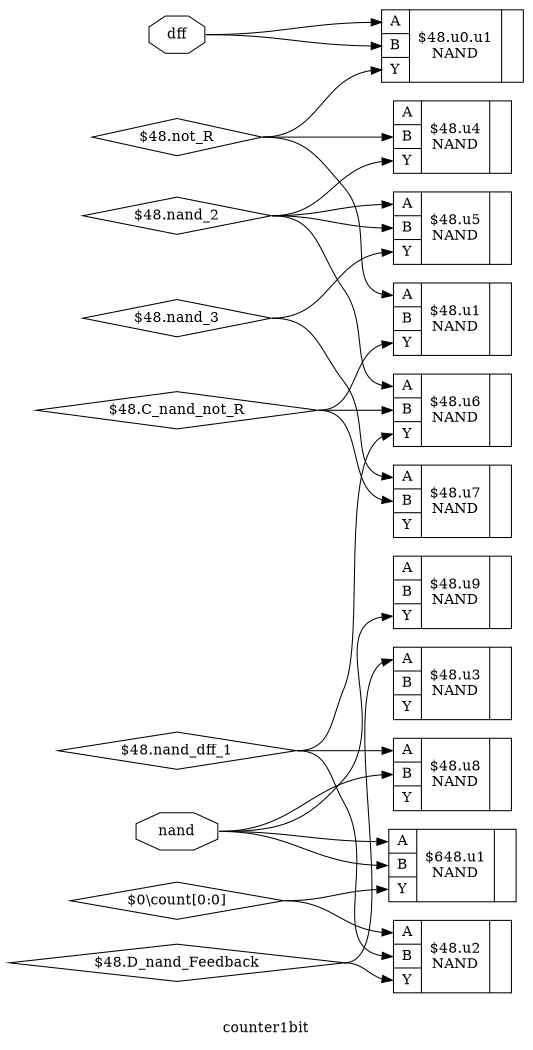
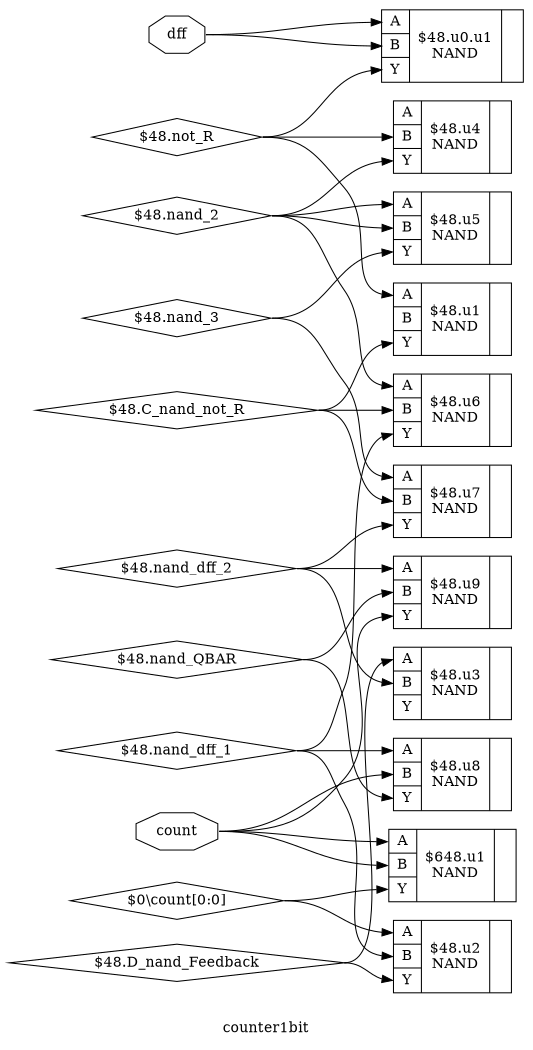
none -> (177, 569)
none -> (177, 660)
(177, 831) -> (177, 831)
